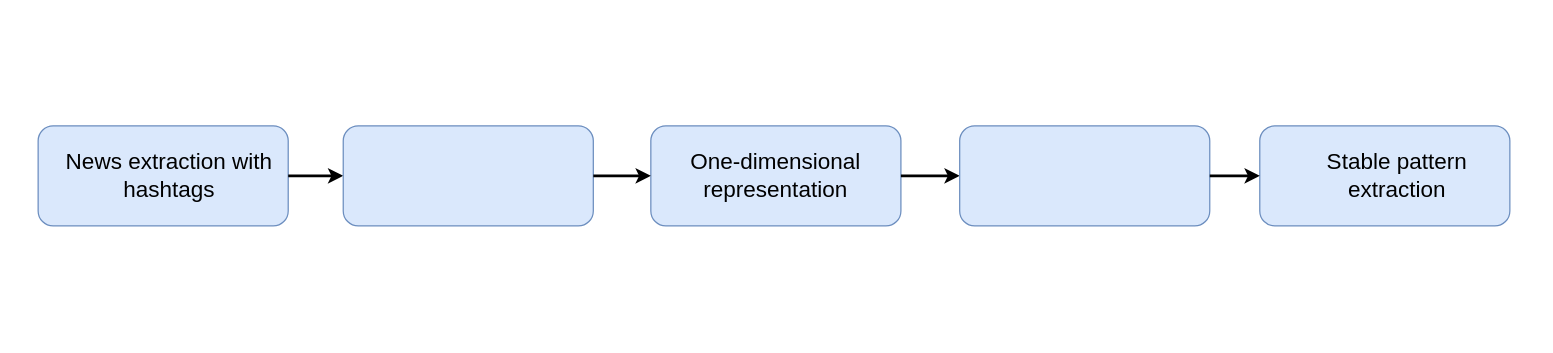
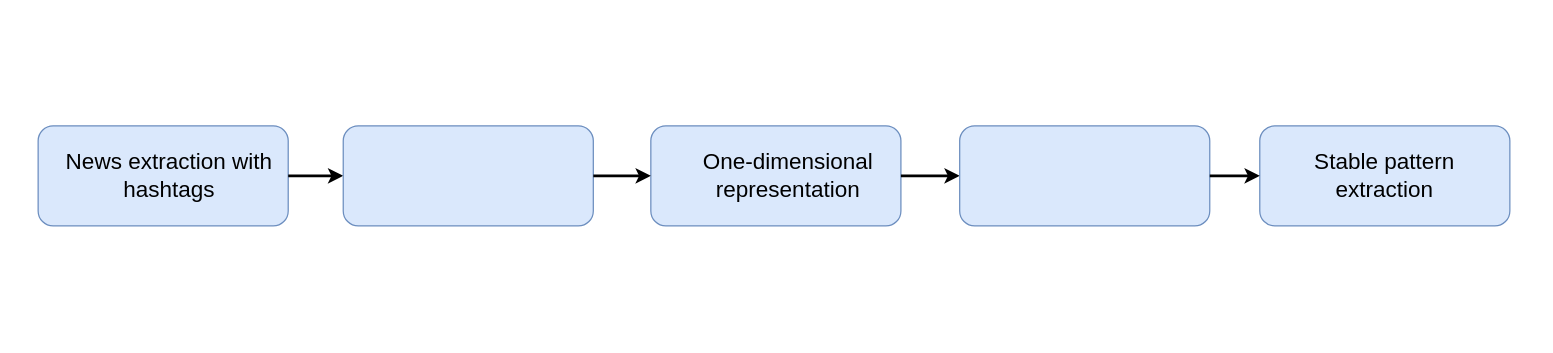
(776, 176) -> (788, 176)
(1397, 176) -> (1384, 176)
